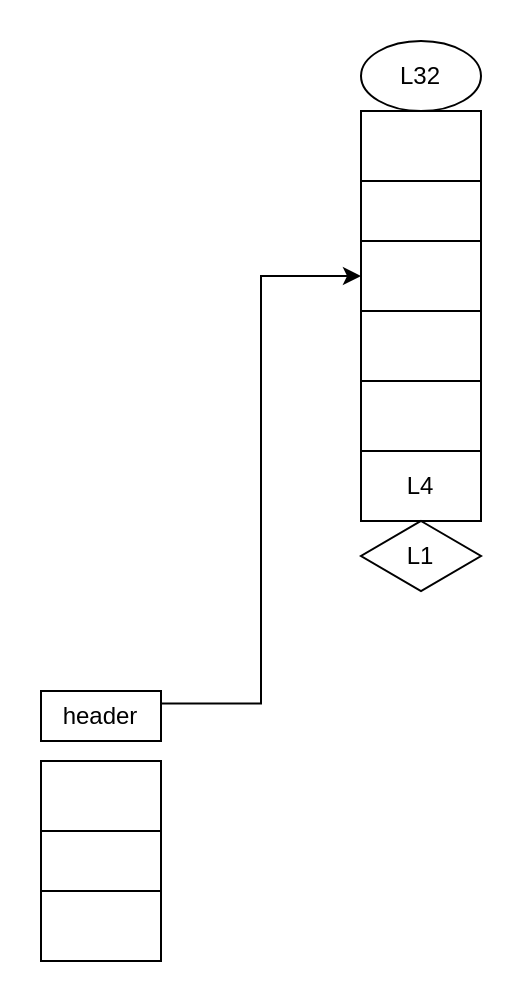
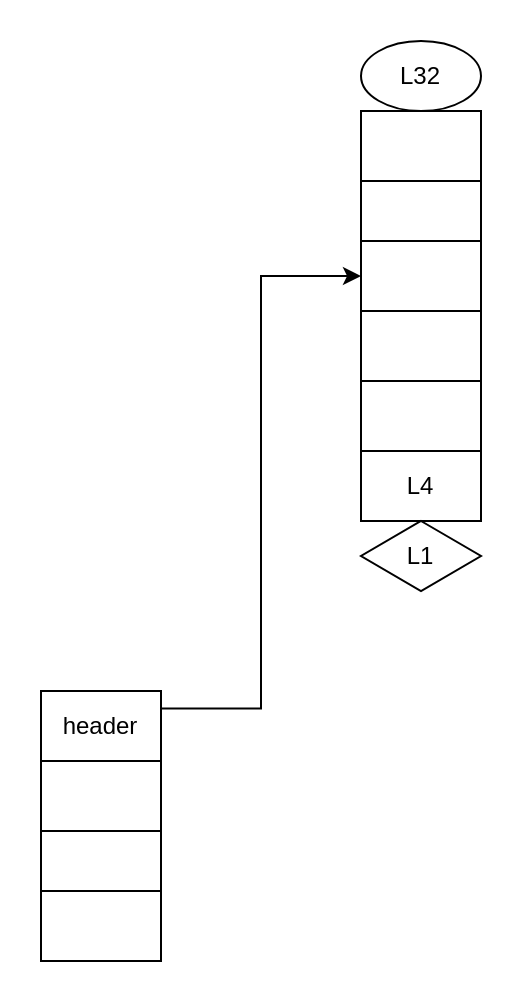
(101, 716) -> (101, 726)
